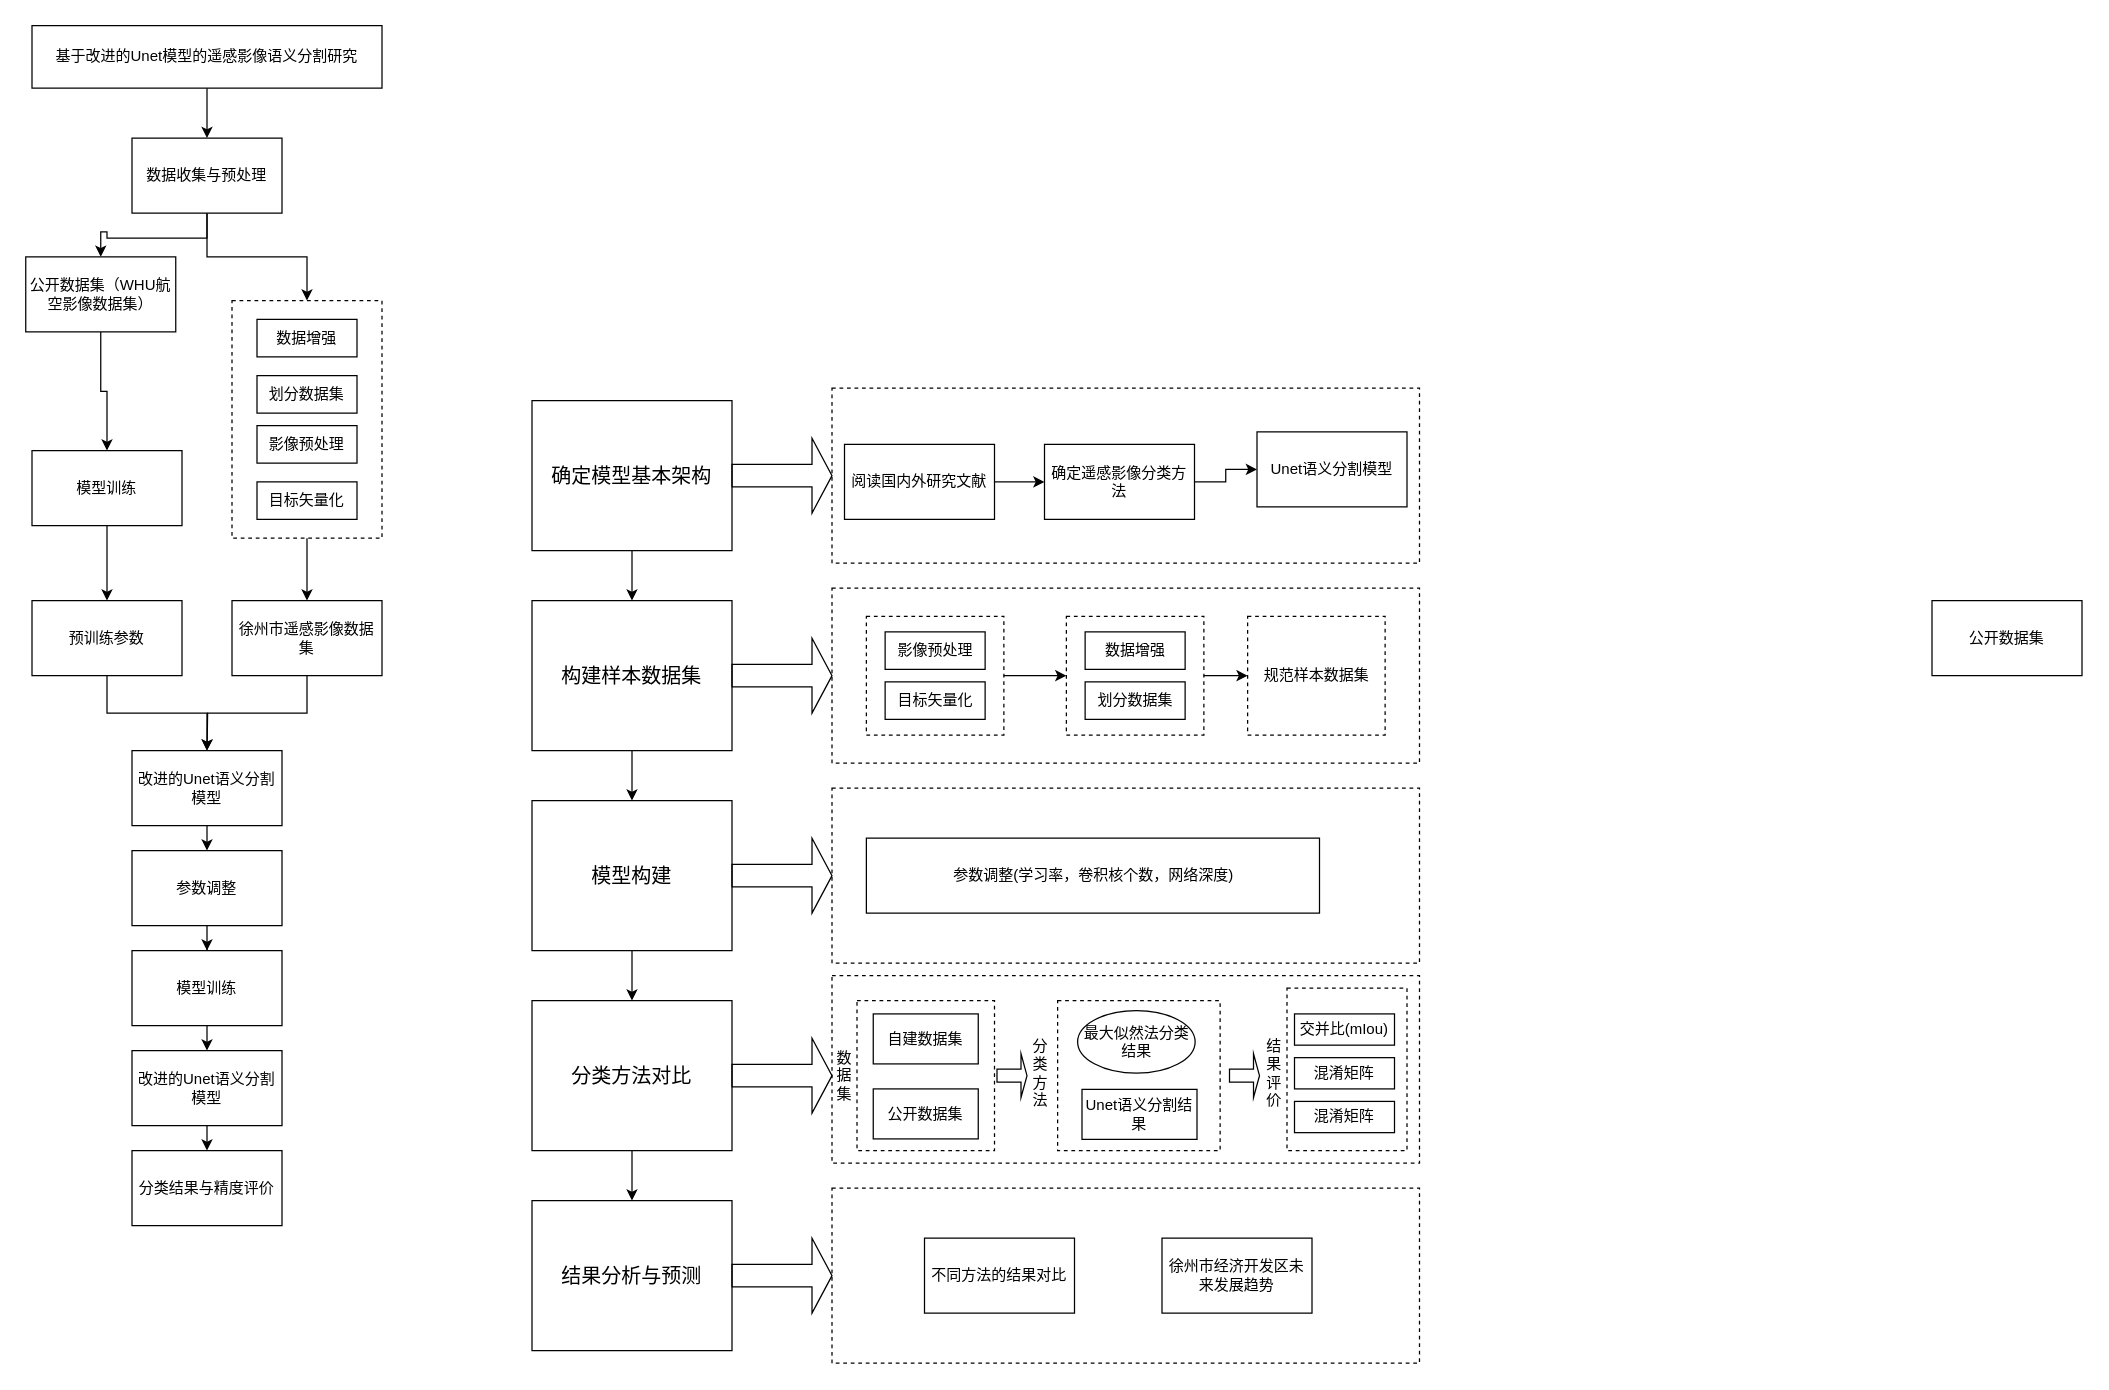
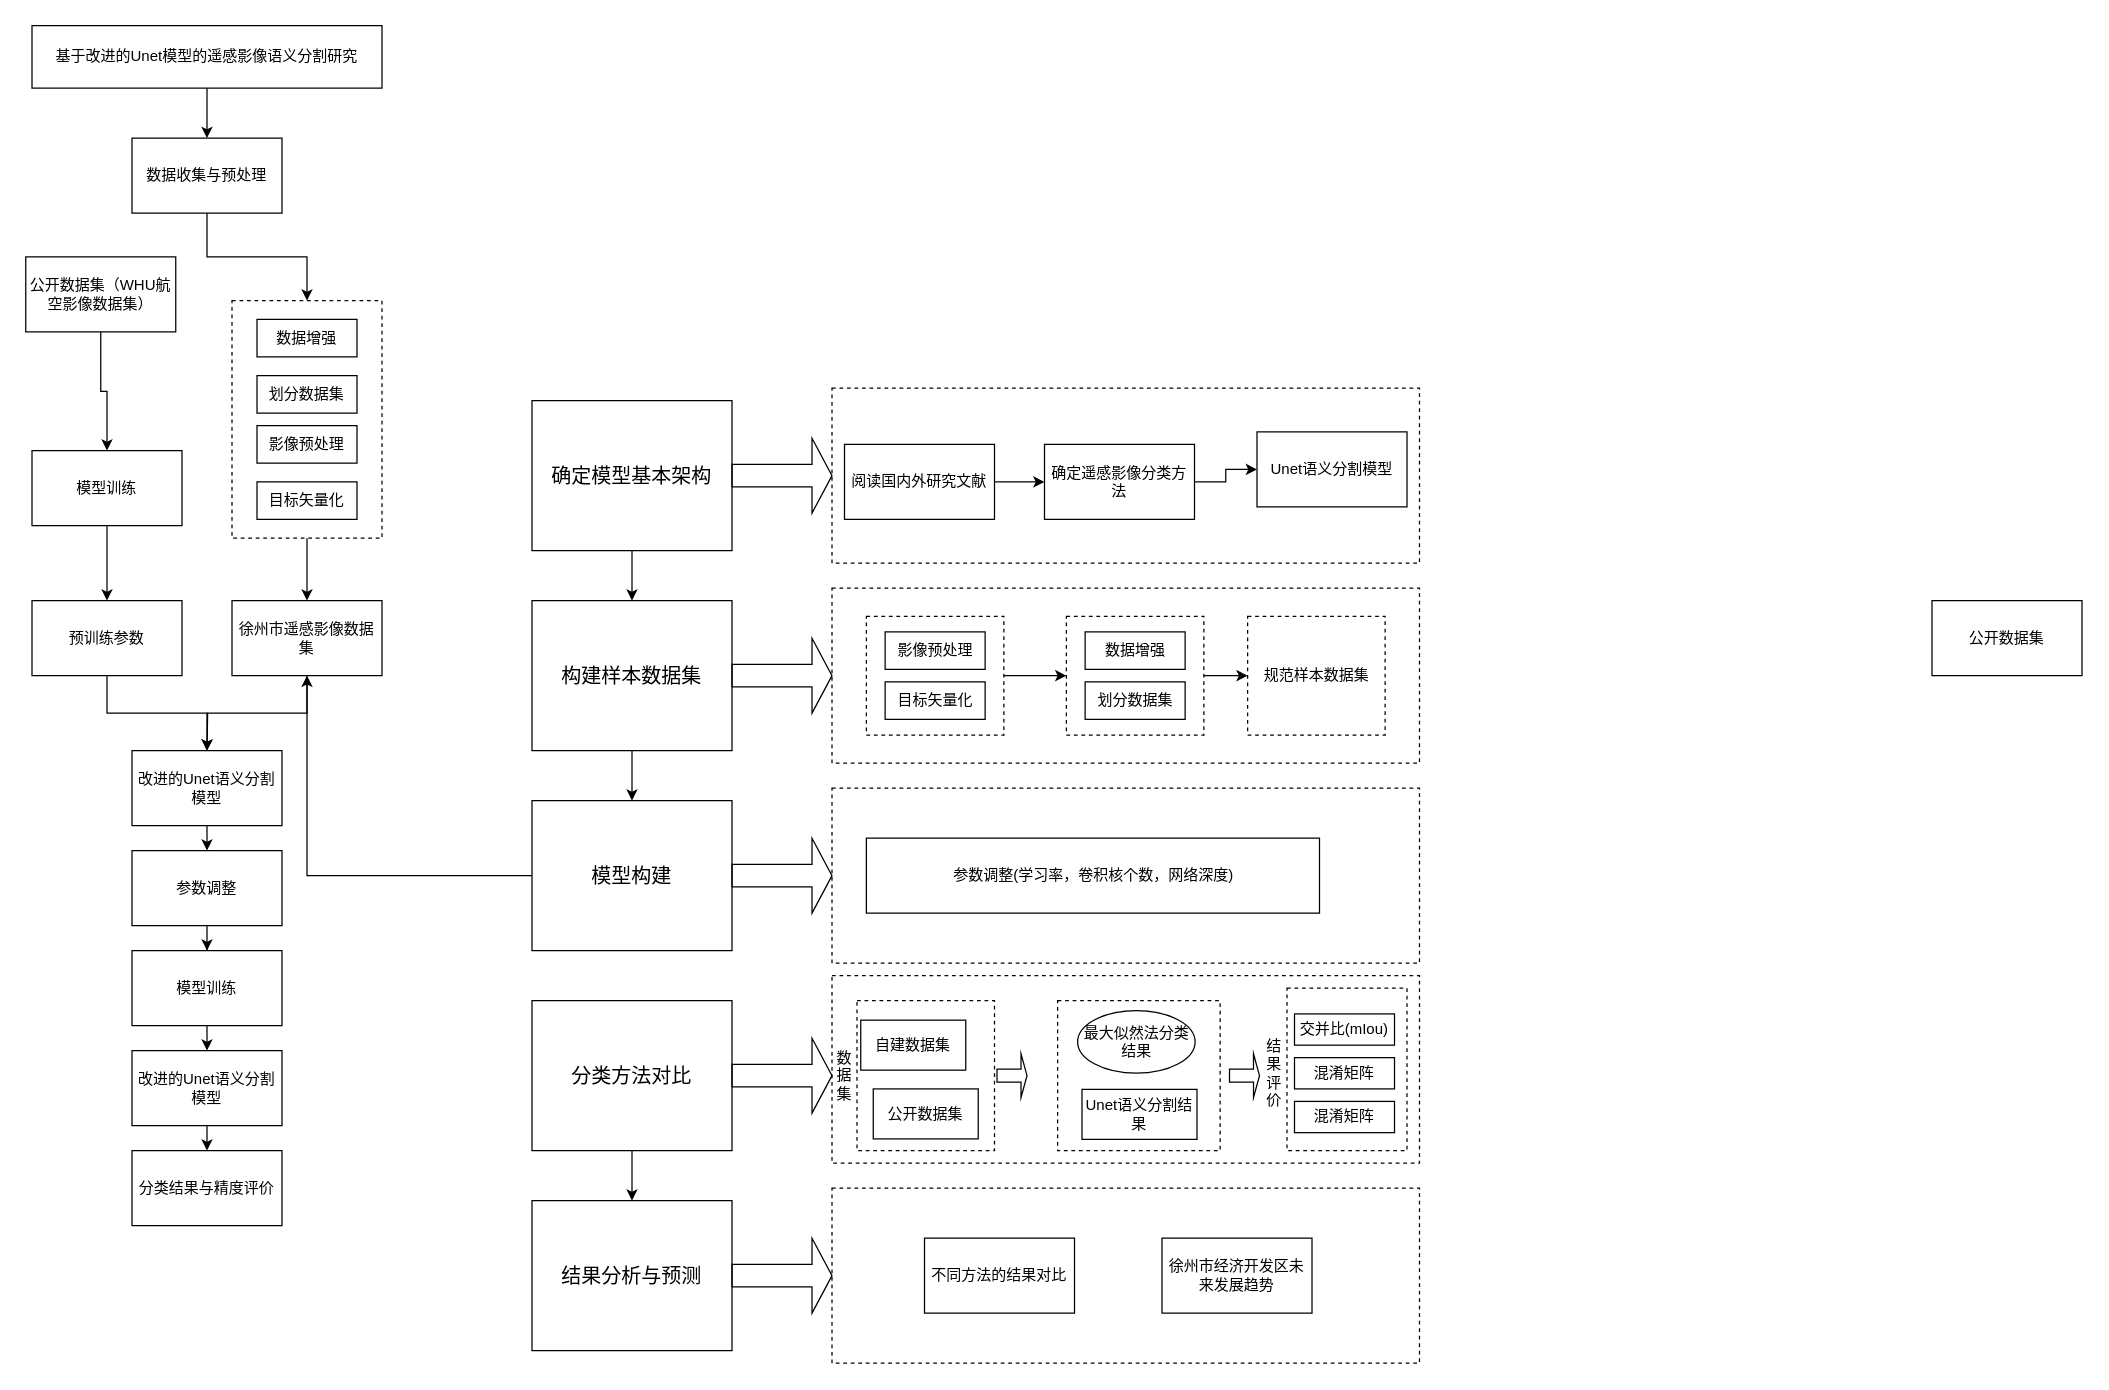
(141, 238) -> none
(632, 972) -> (339, 876)
(926, 1039) -> (913, 1045)
(1041, 1073) -> none
